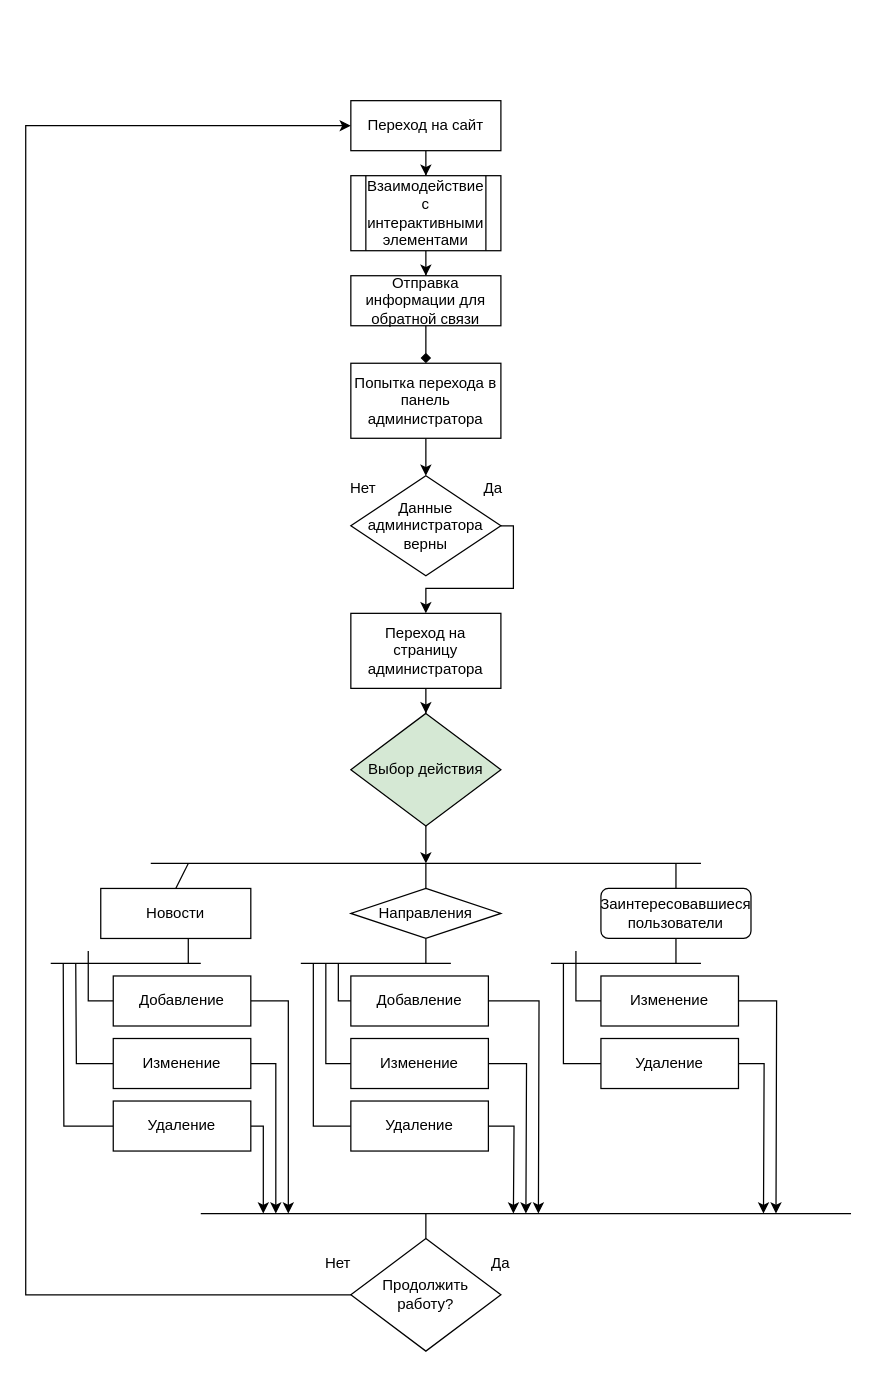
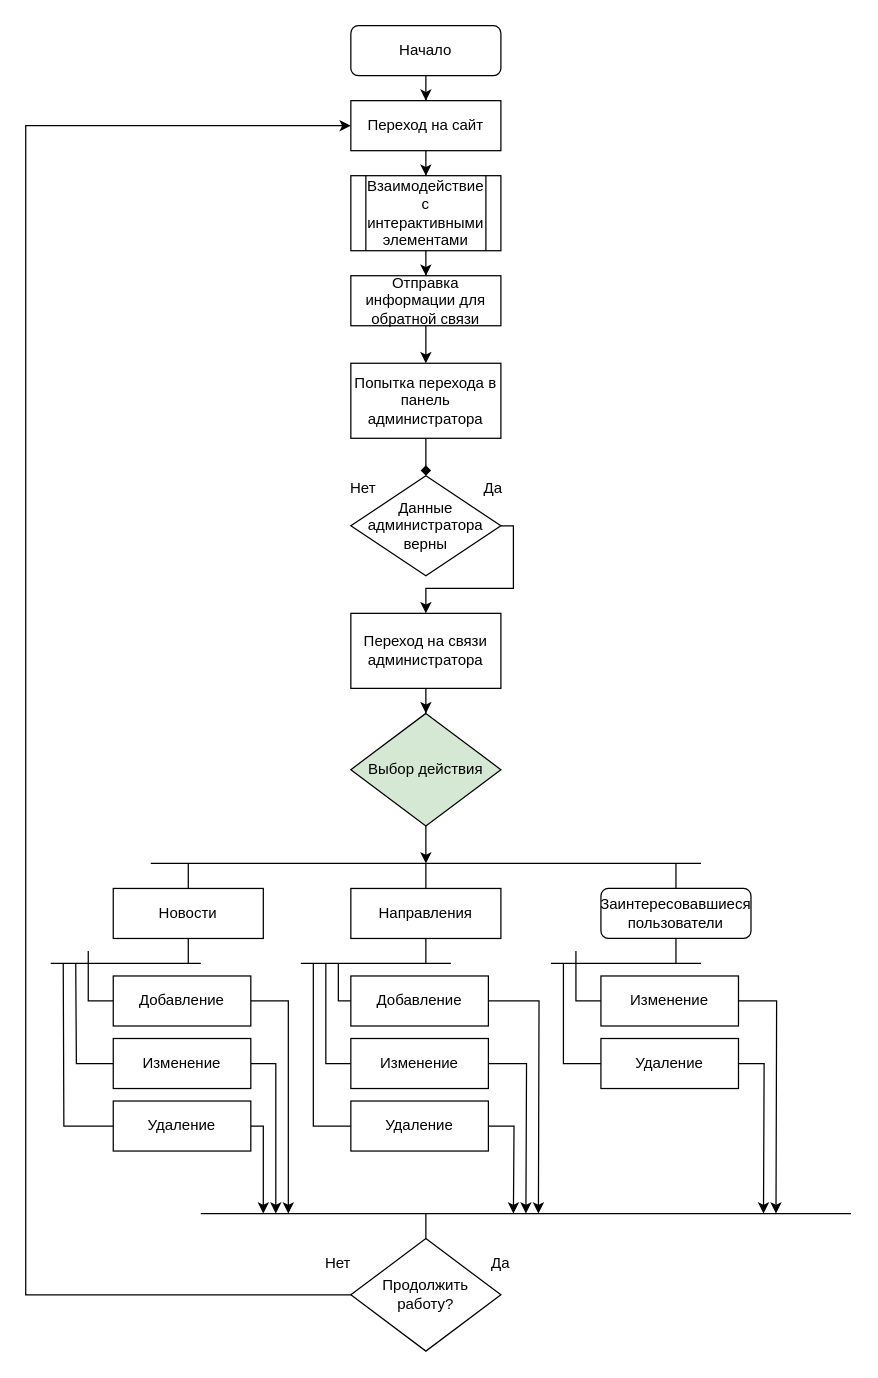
none -> (426, 51)
none -> (426, 93)
(426, 352) -> (426, 353)
(426, 466) -> (426, 465)
(426, 651) -> (426, 651)
(176, 913) -> (188, 913)
(426, 913) -> (426, 913)
